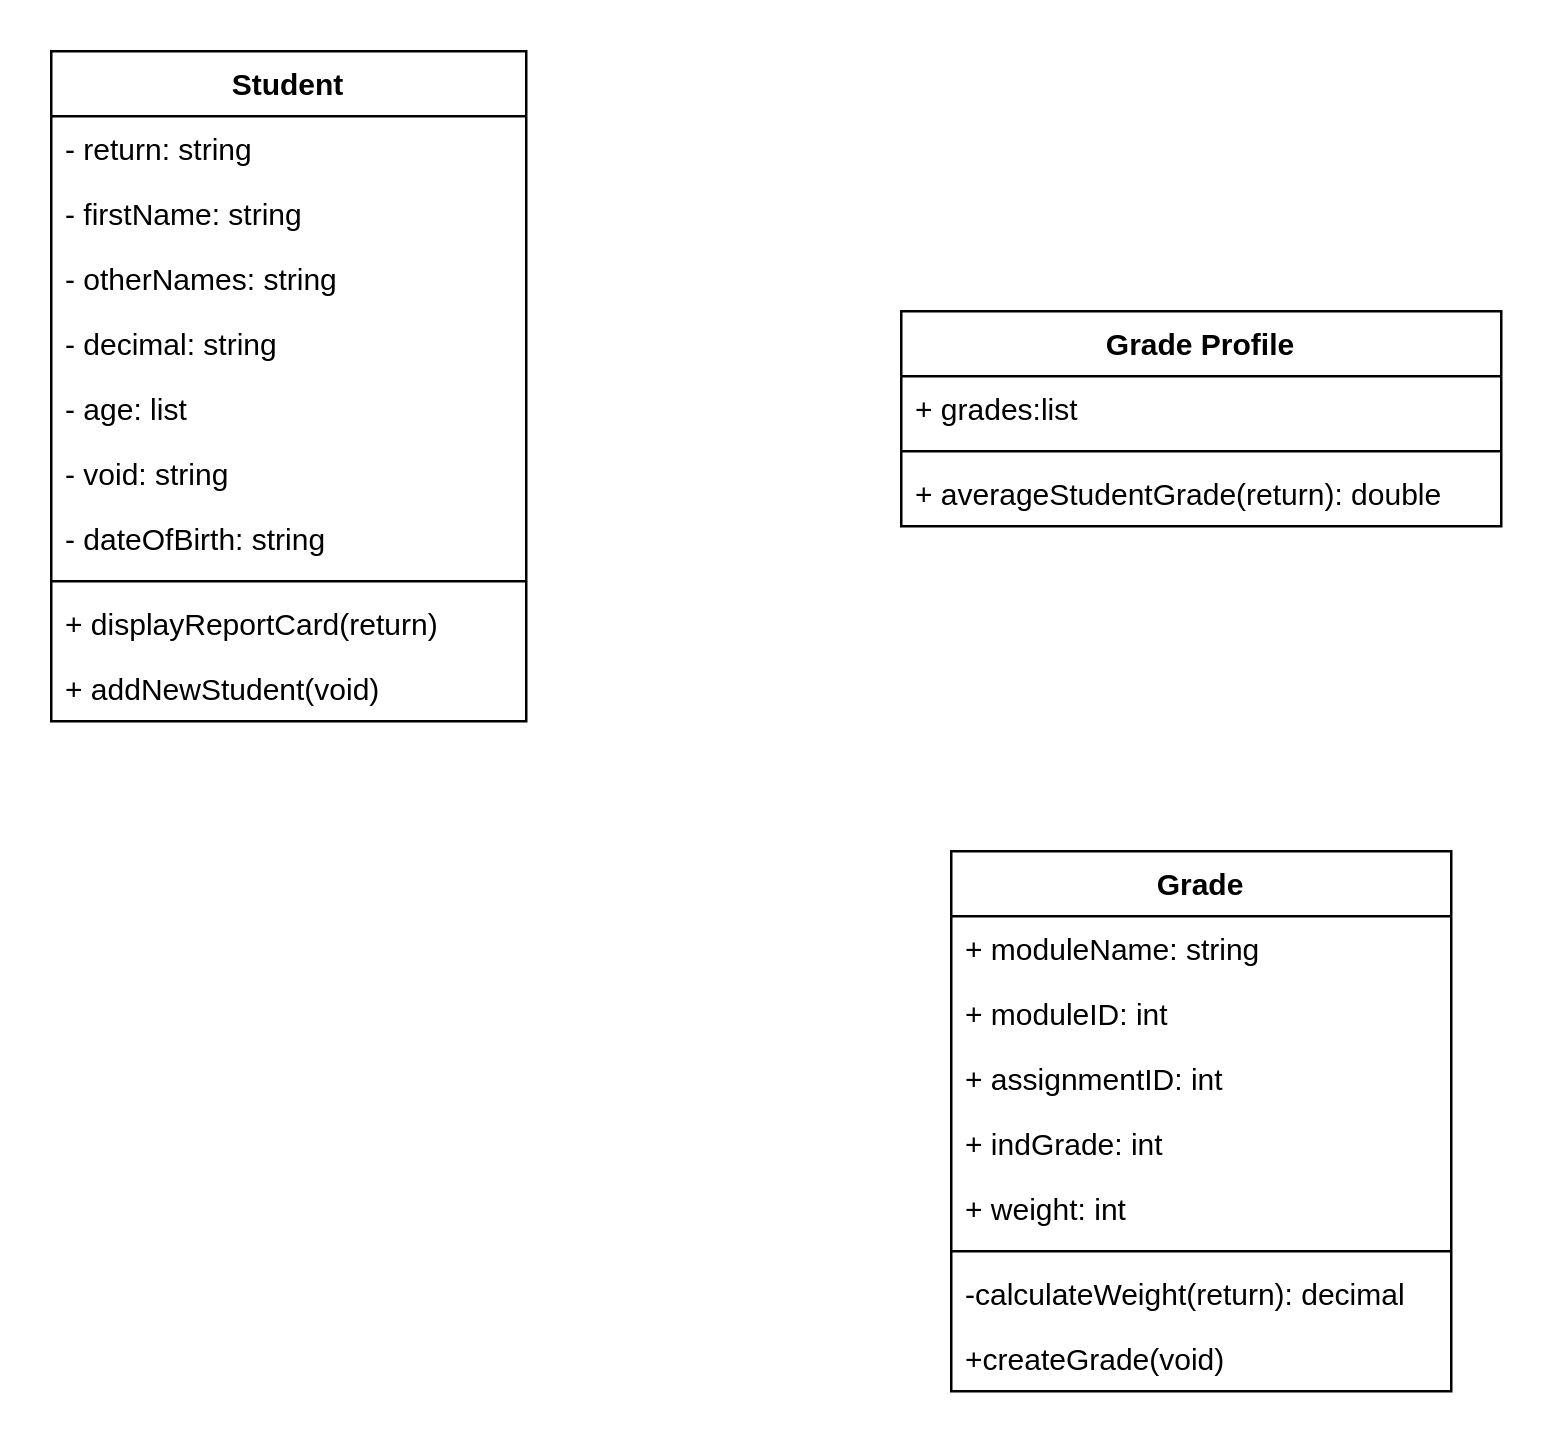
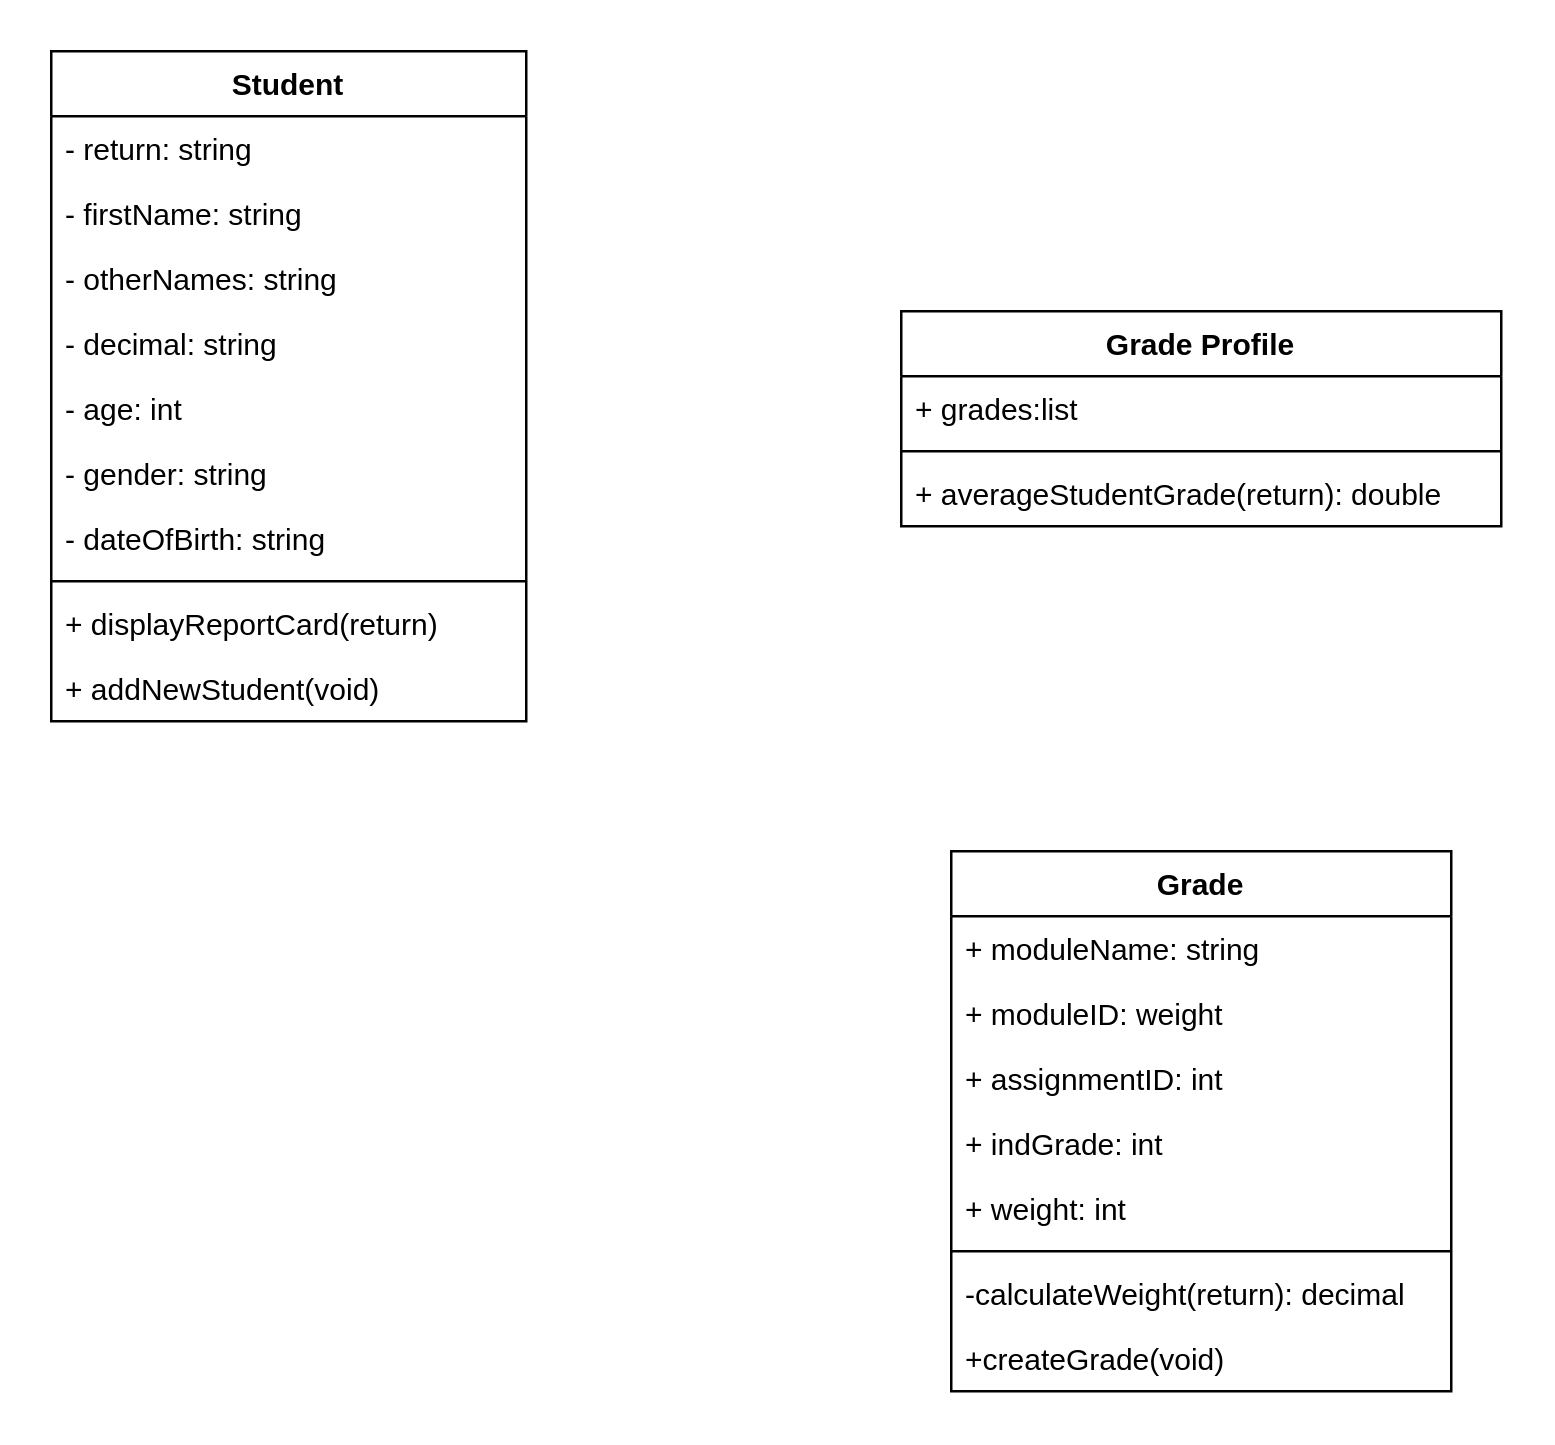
(138, 410) -> (133, 410)
(163, 475) -> (184, 475)
(1072, 1015) -> (1097, 1015)
